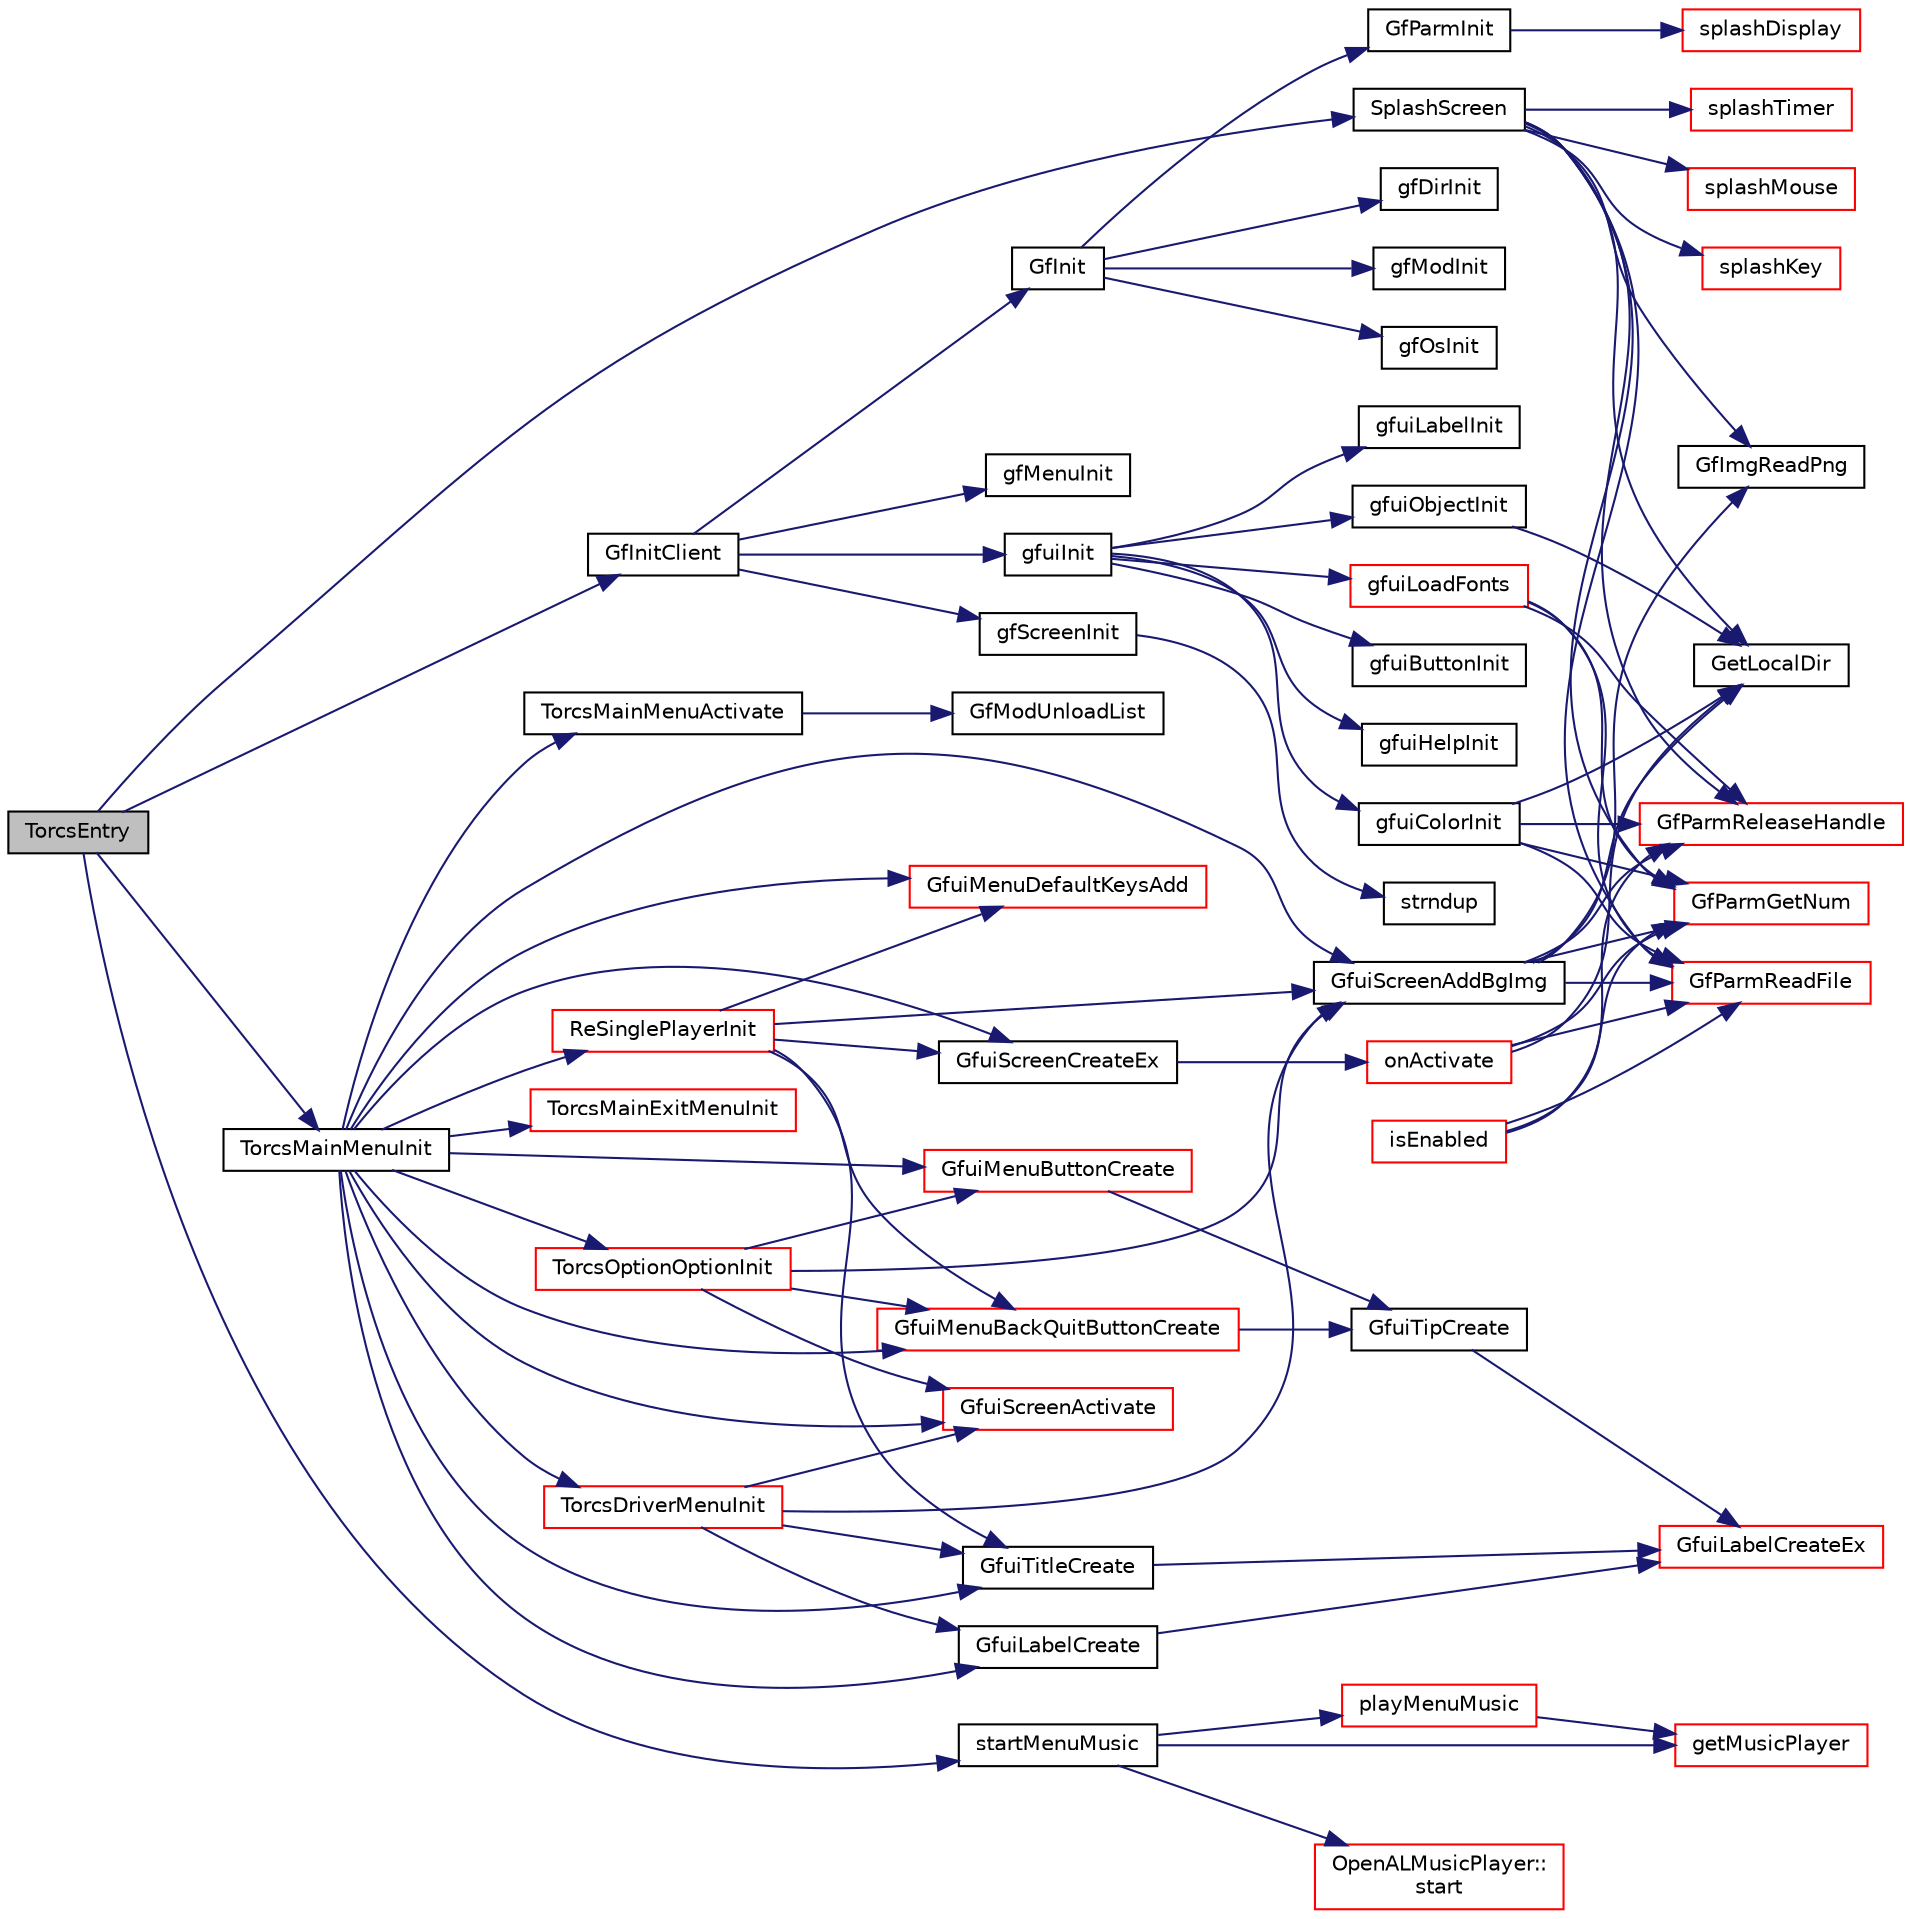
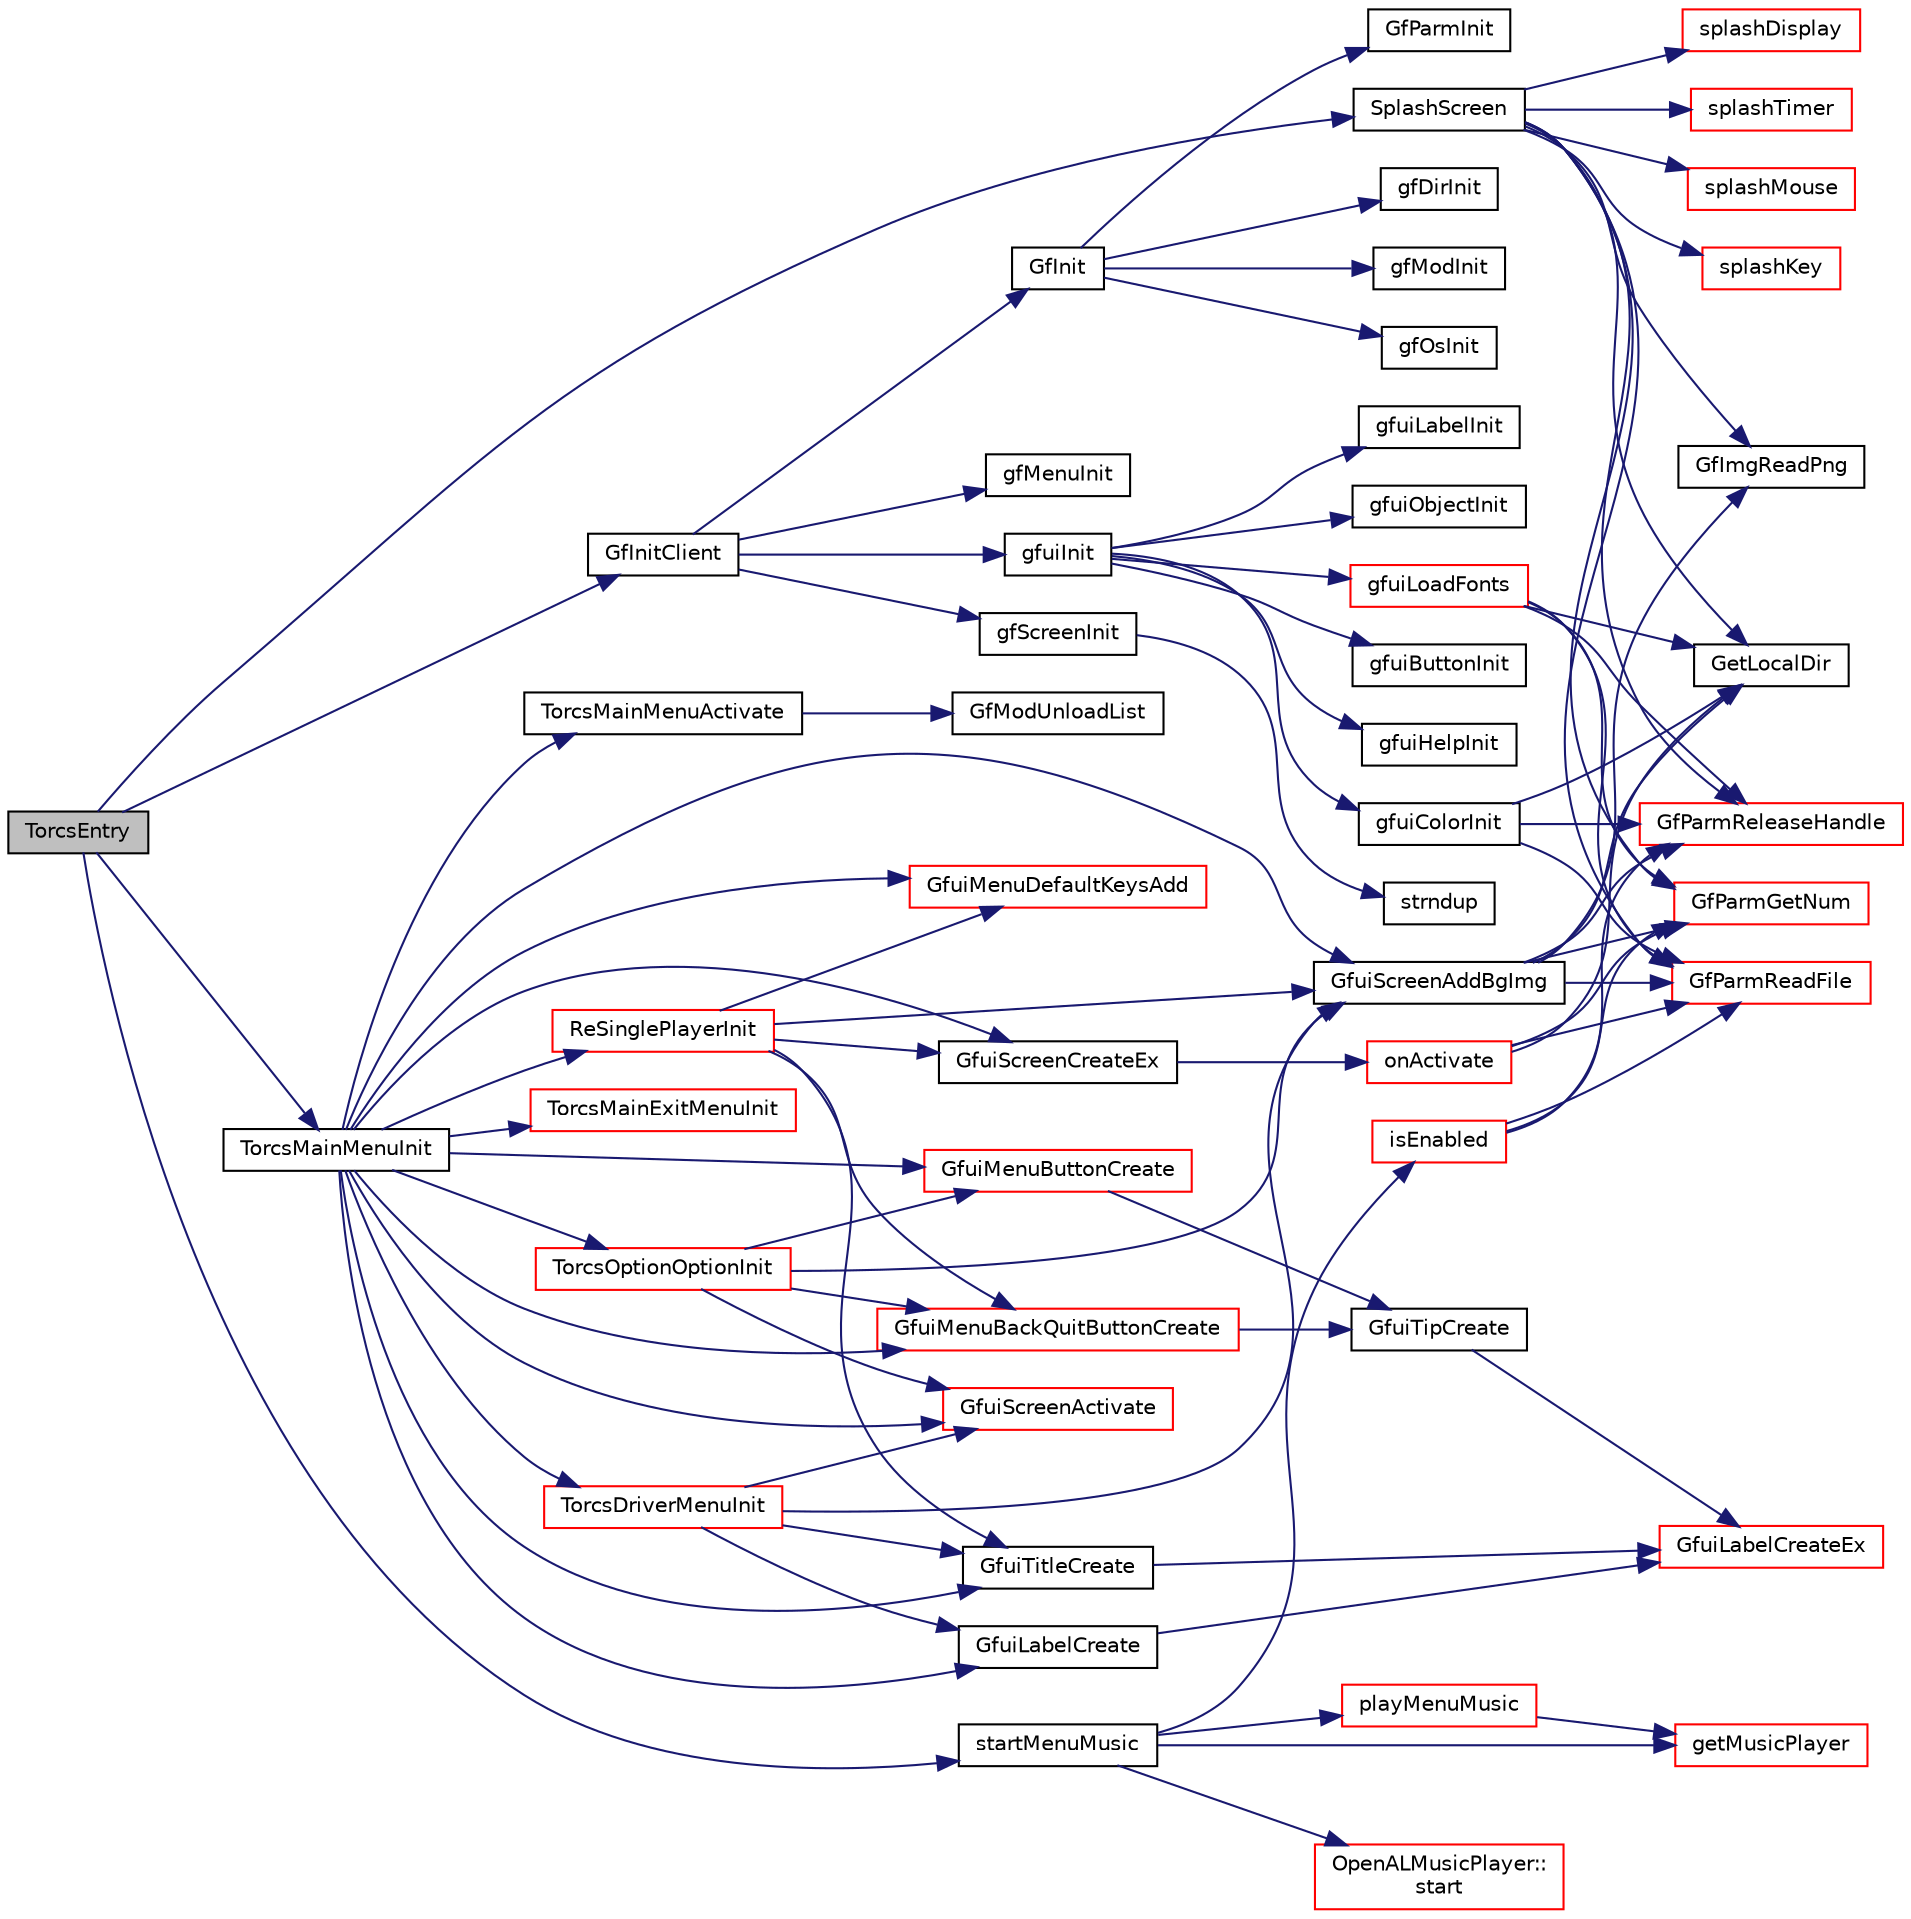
(1586, 30) -> (1595, 72)
(1620, 574) -> (1595, 623)
(1593, 861) -> none
none -> (1289, 1470)
